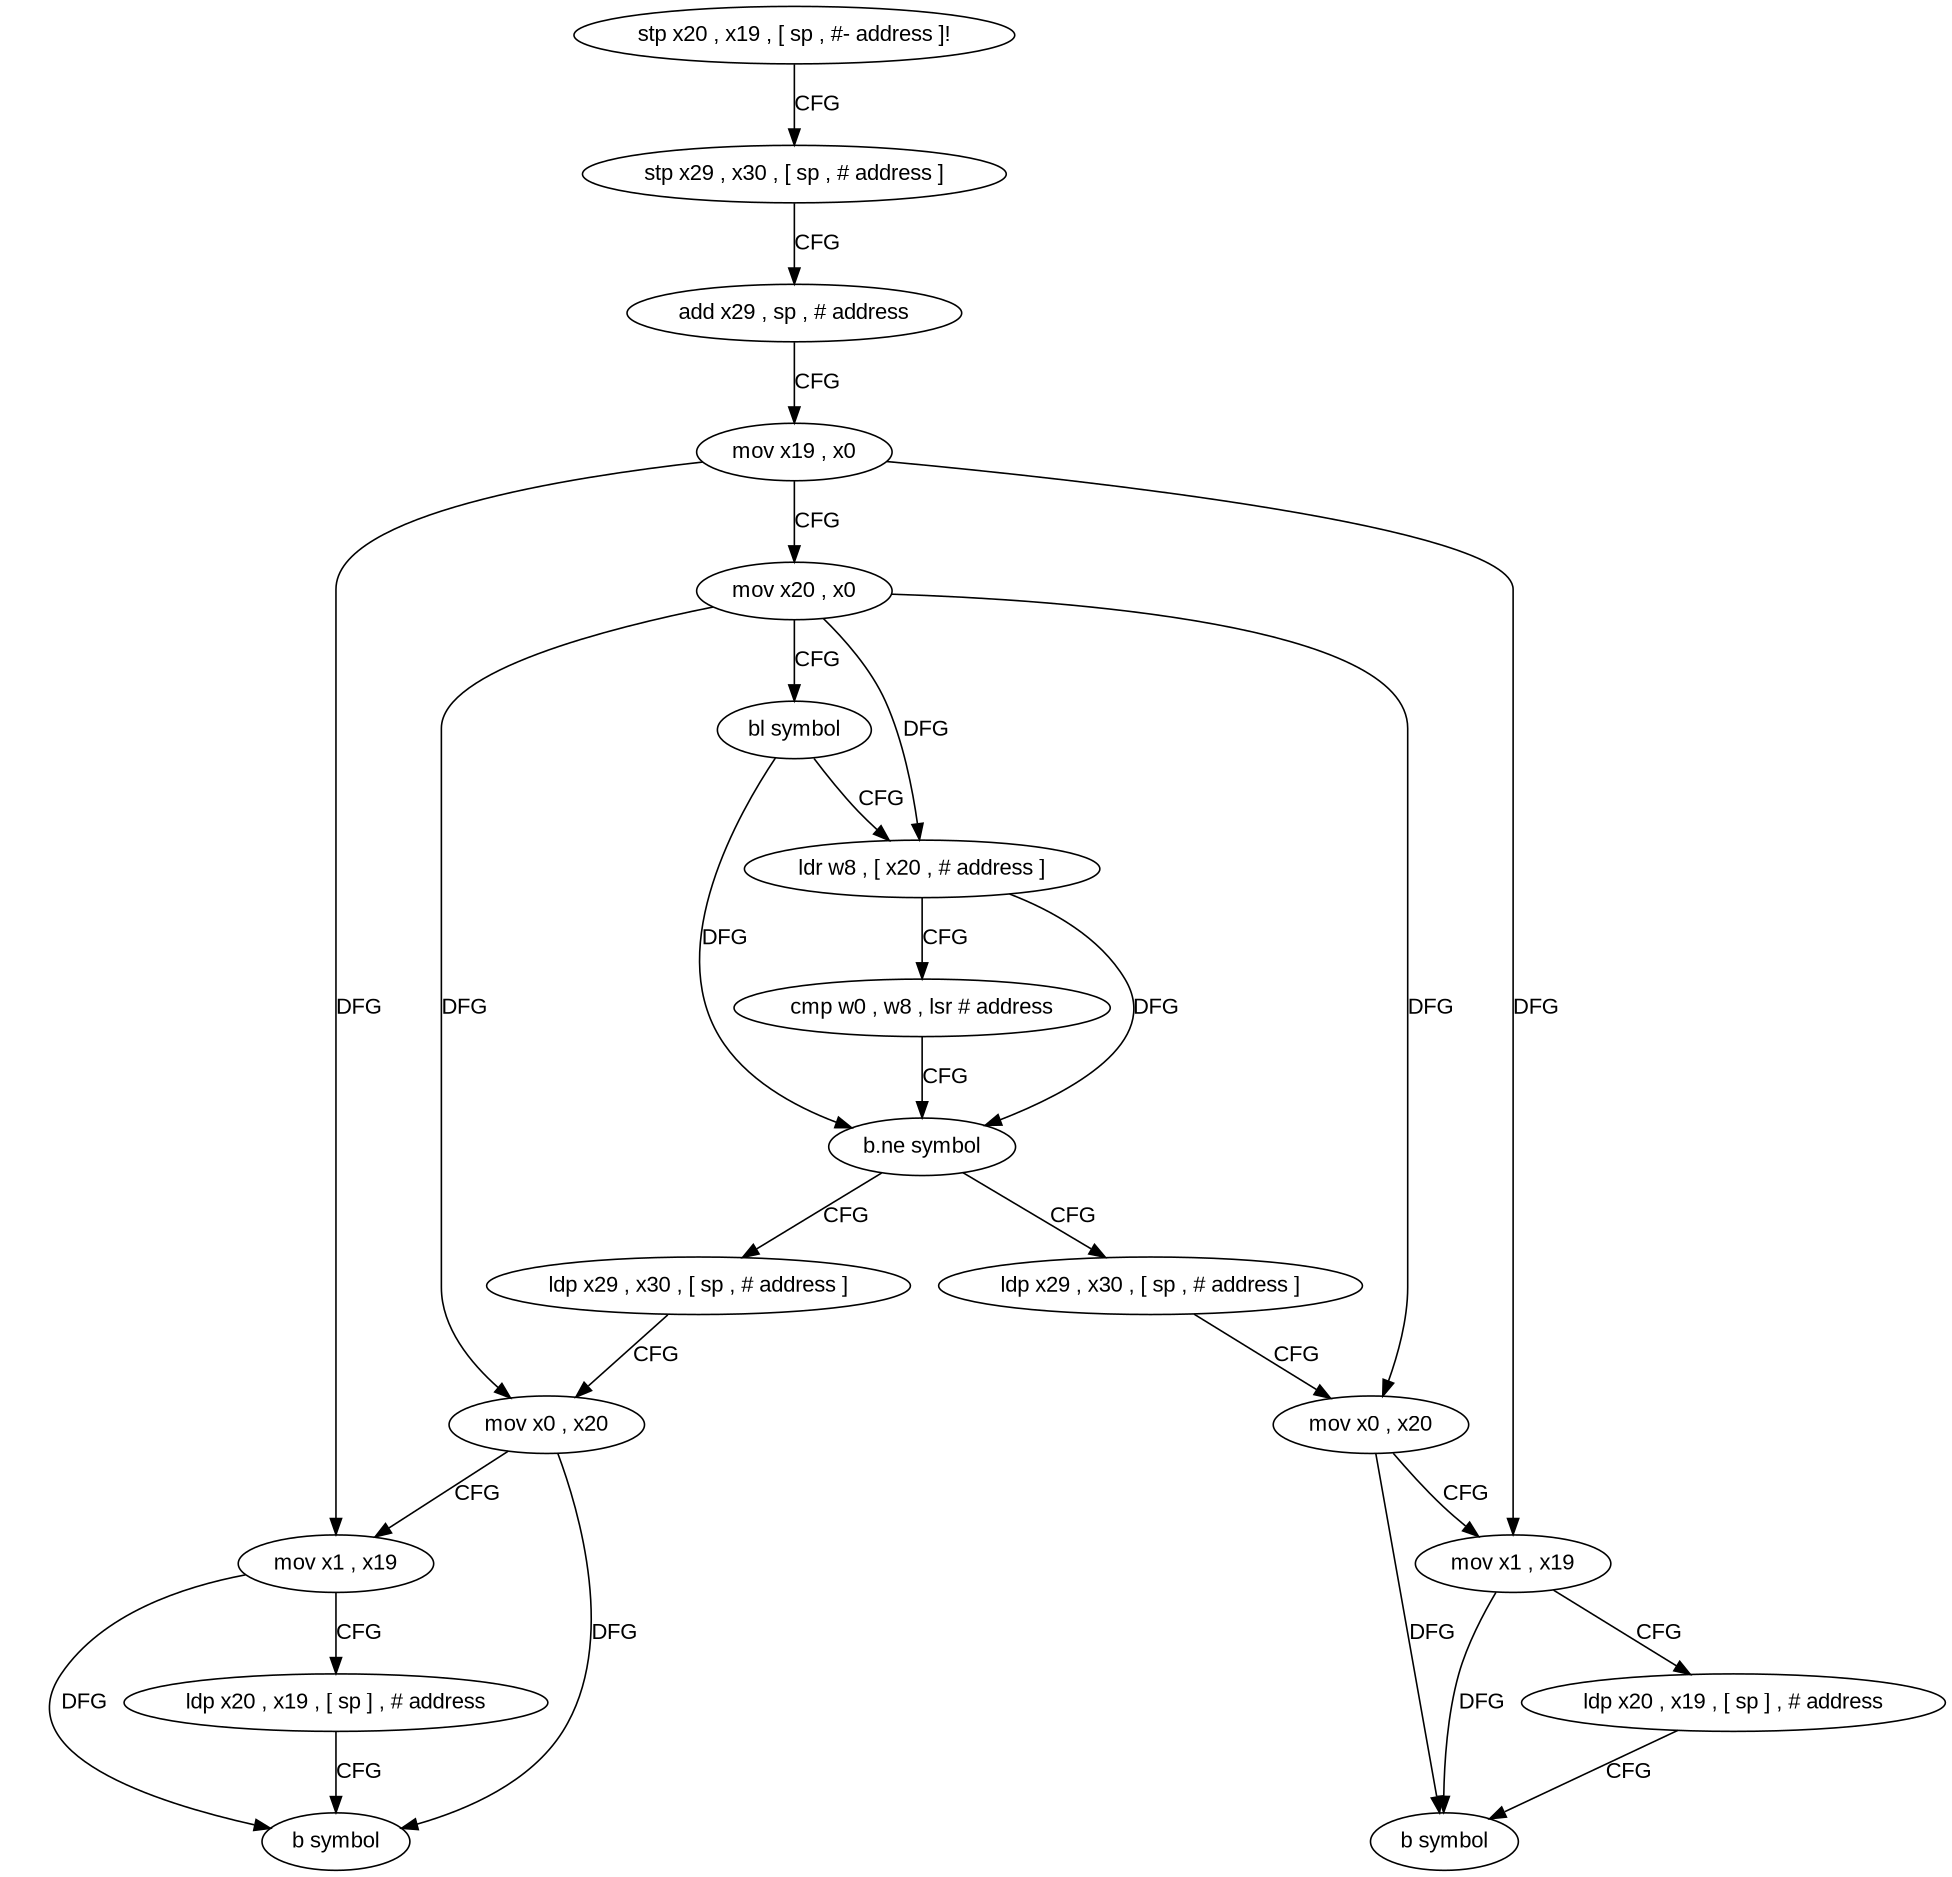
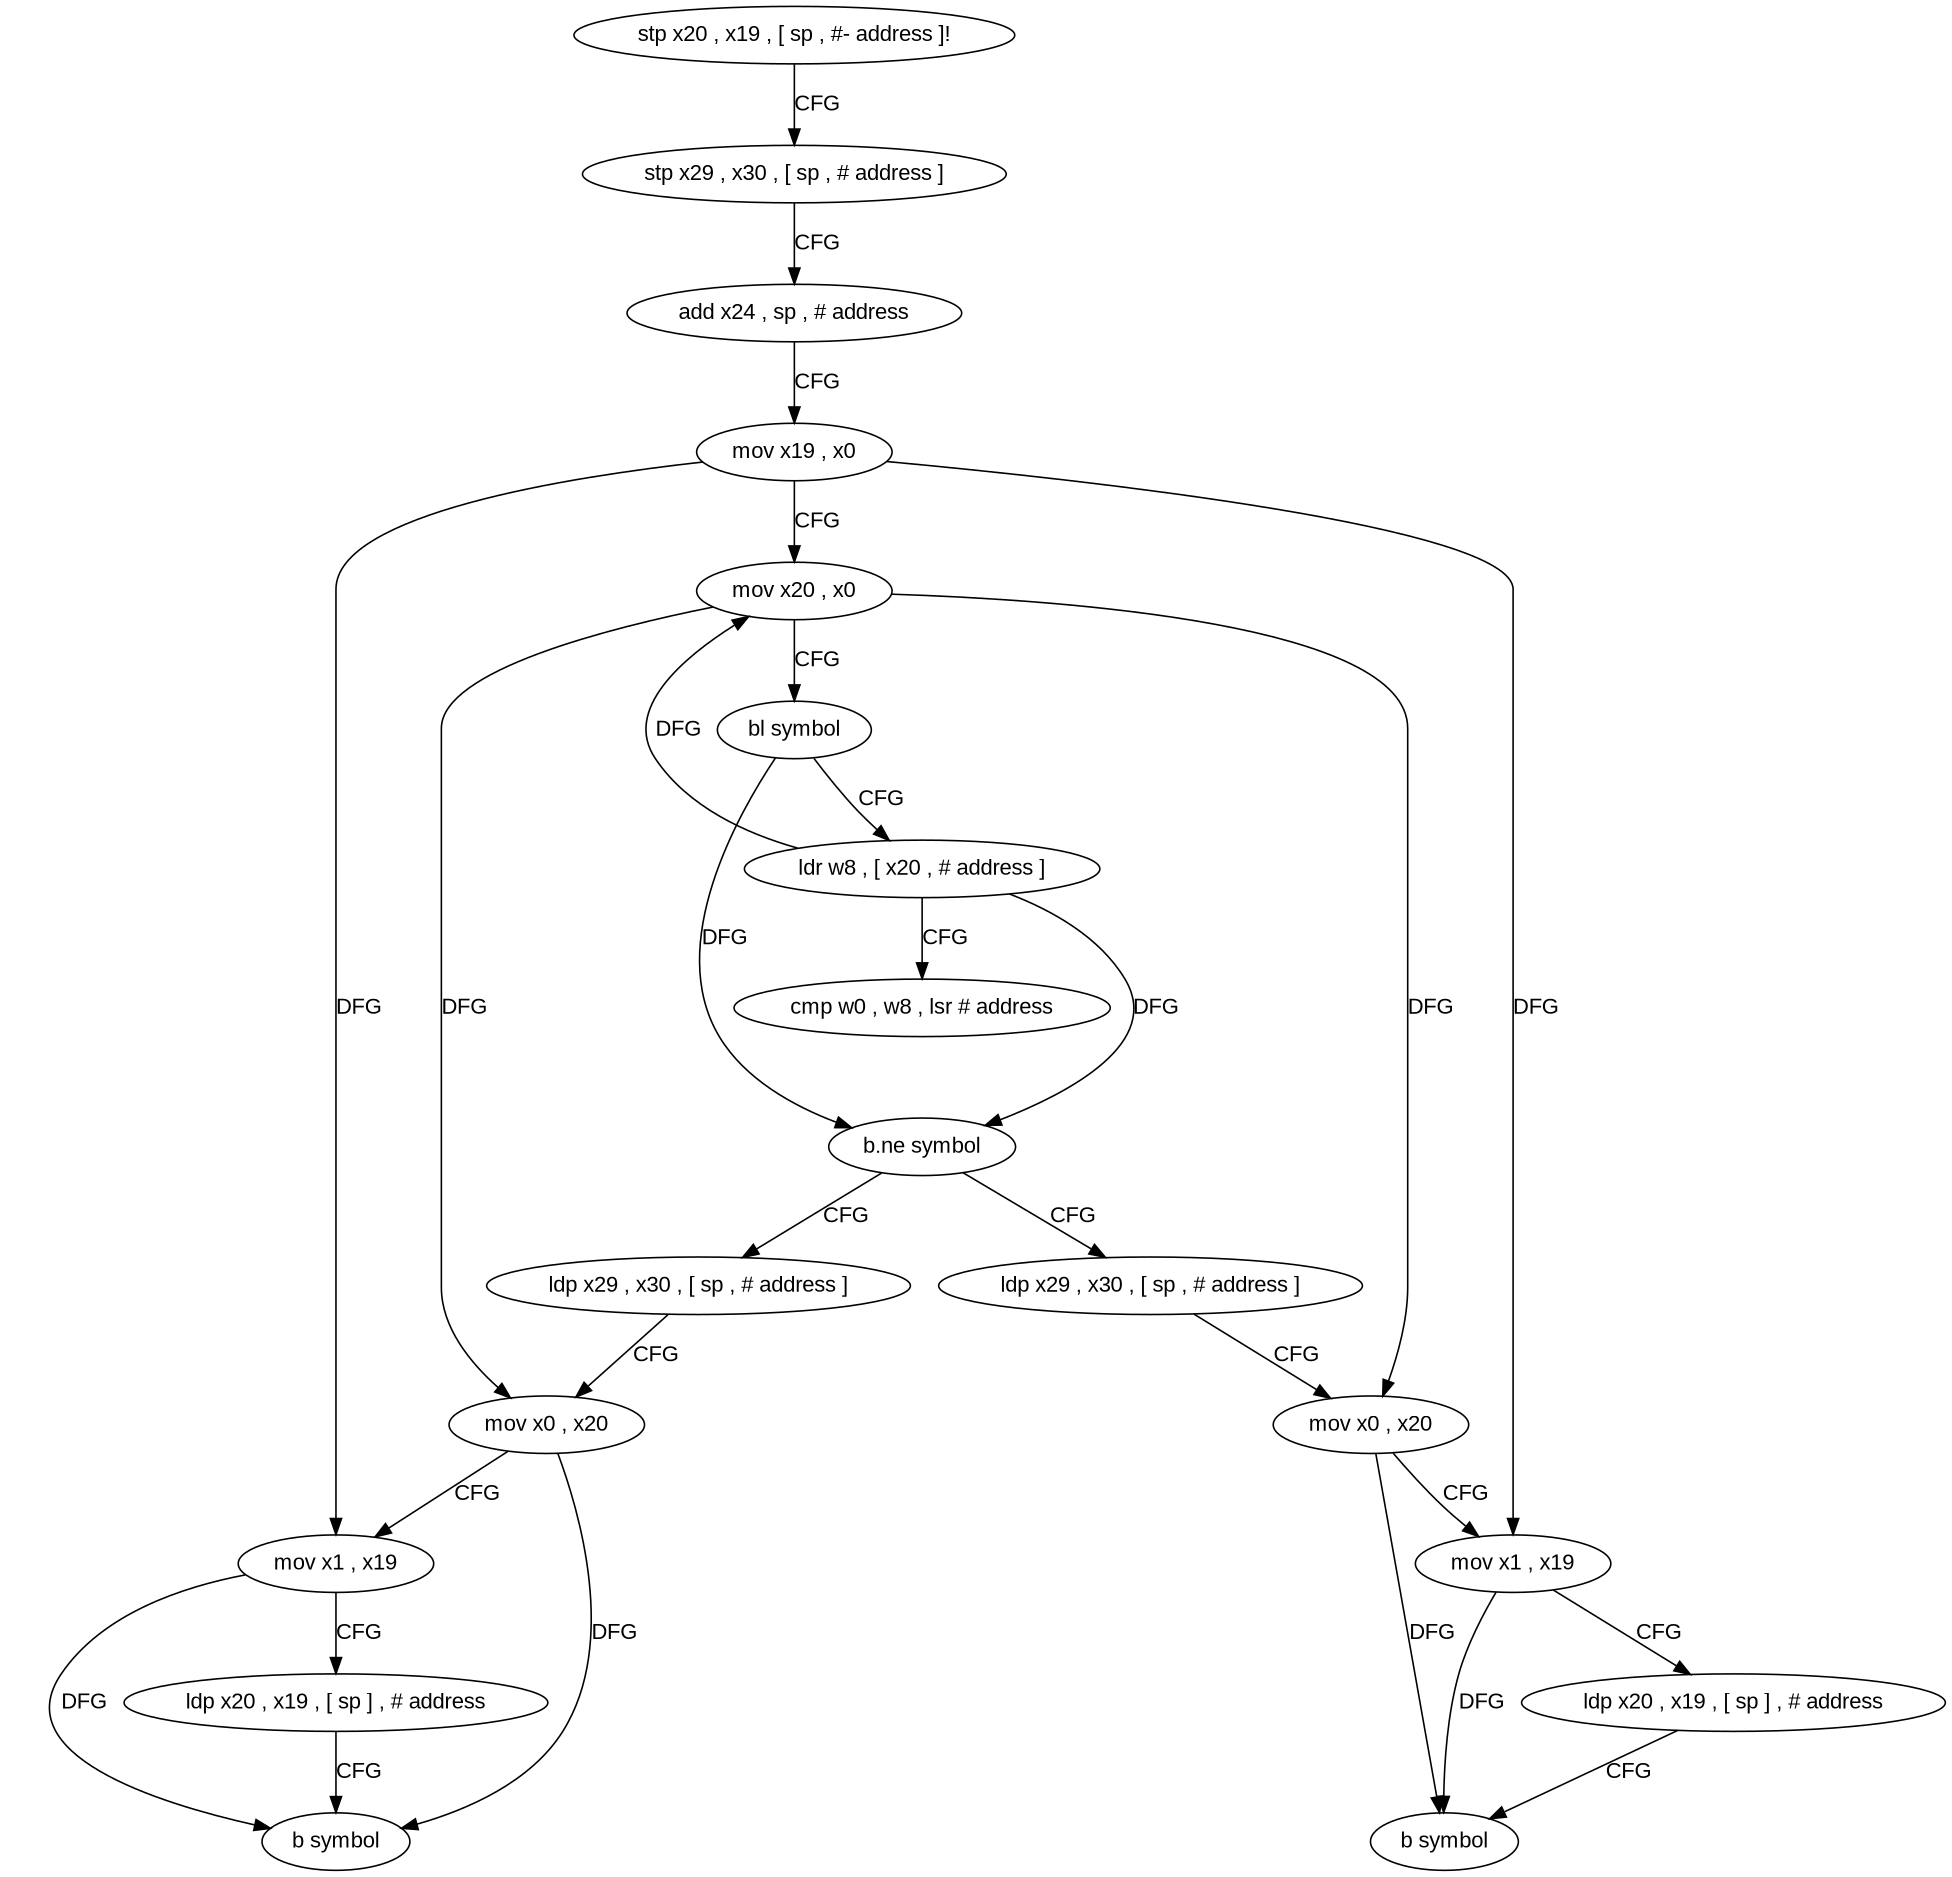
(794, 313) -> (794, 313)
(890, 712) -> (655, 758)
(922, 1069) -> none
